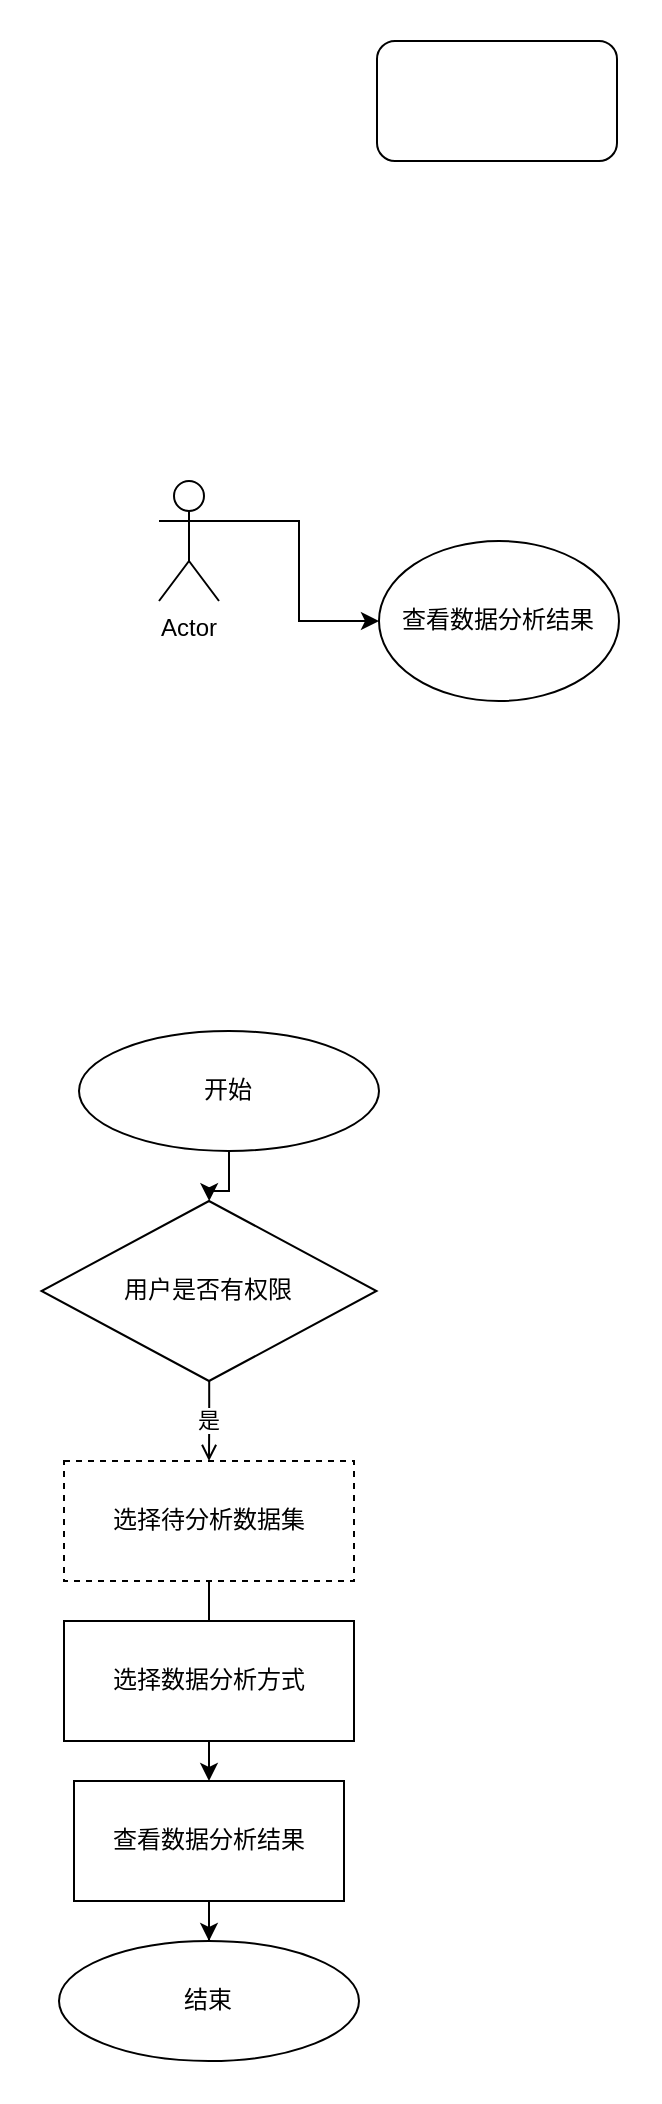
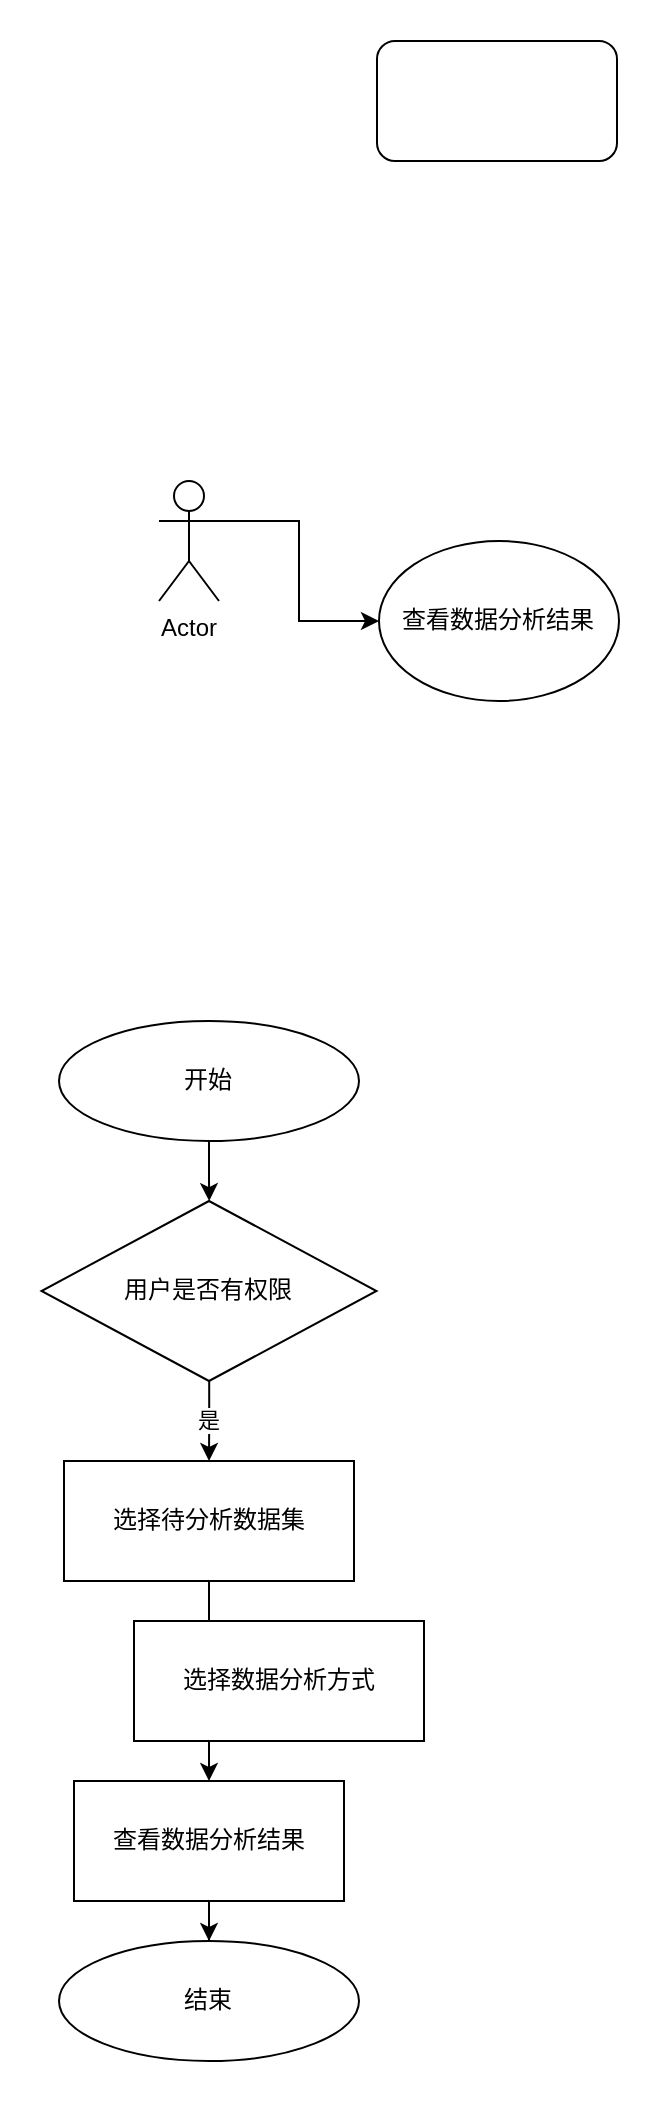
(229, 1091) -> (209, 1081)
(209, 1449) -> (209, 1446)
(209, 1521) -> (209, 1521)
(209, 1681) -> (279, 1681)
